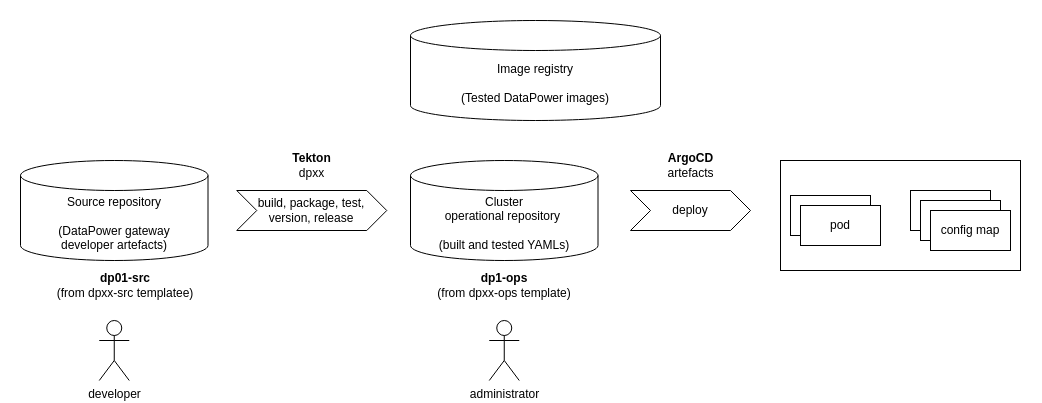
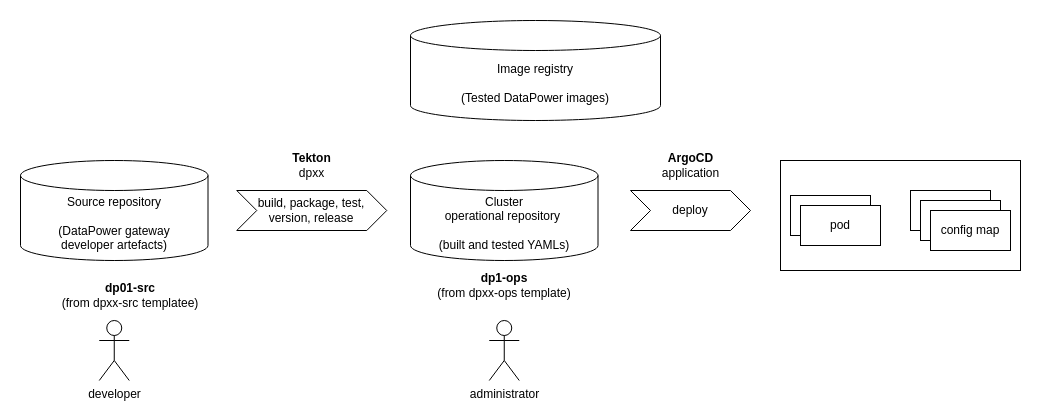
(691, 166) -> (691, 166)
(126, 286) -> (131, 296)
